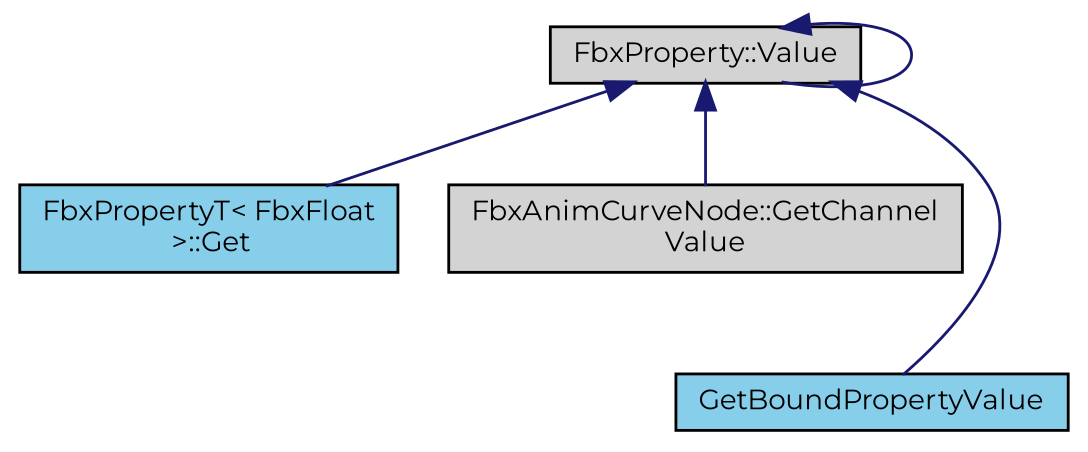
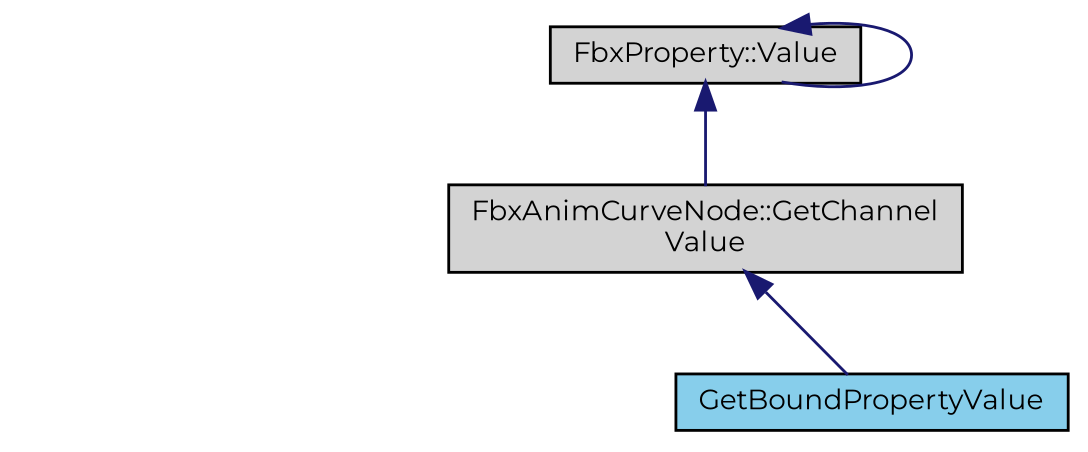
(998, 215) -> (807, 333)
(209, 229) -> none
